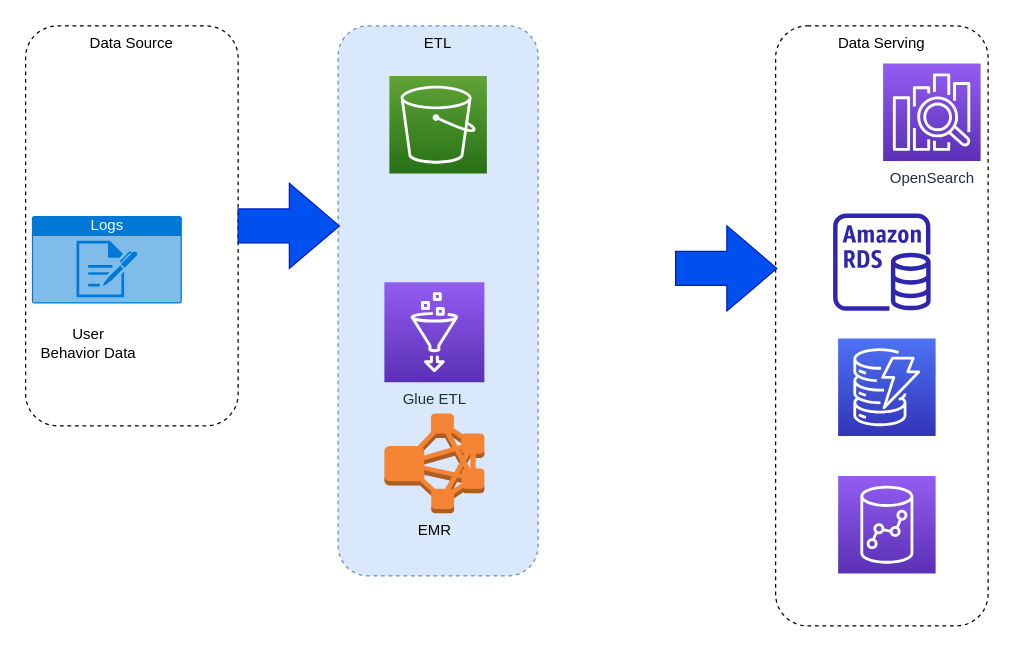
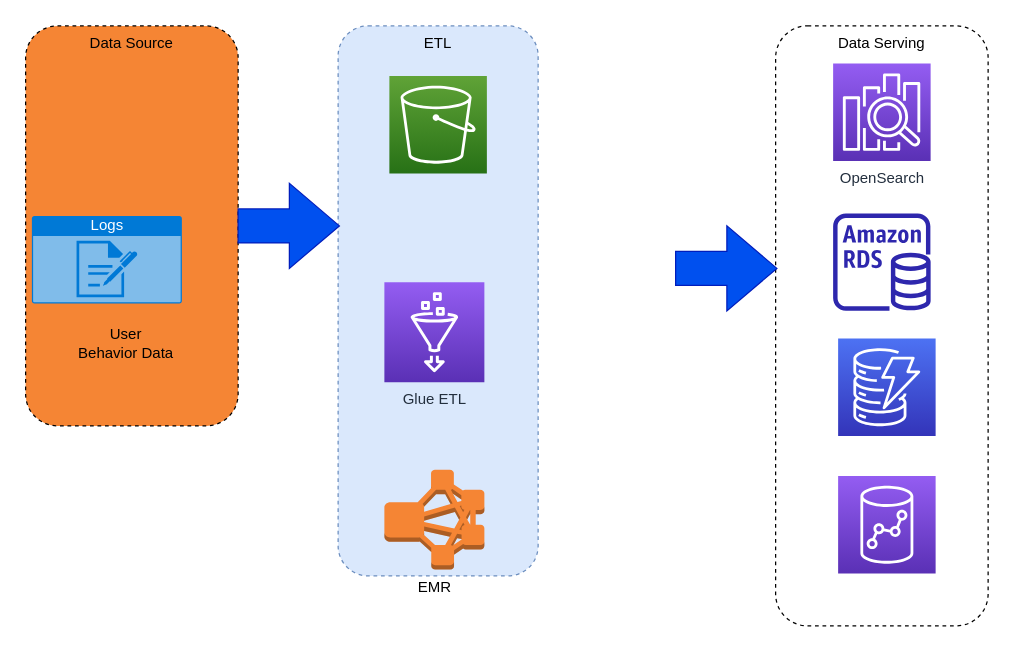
(132, 43) -> (132, 43)
(932, 112) -> (882, 112)
(89, 343) -> (126, 343)
(434, 463) -> (434, 519)
